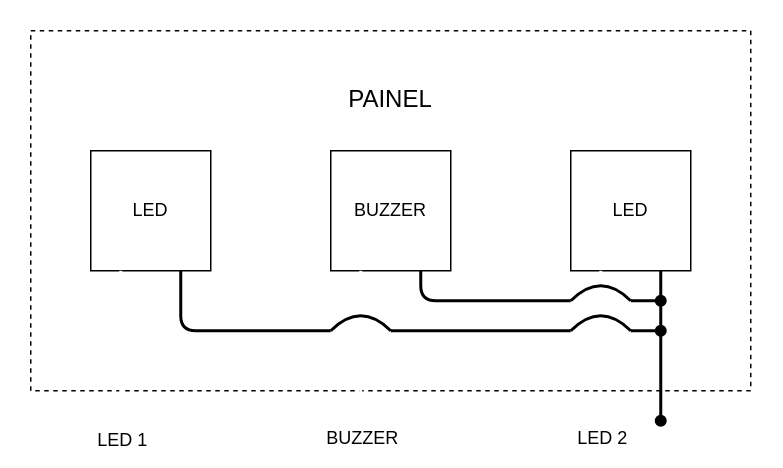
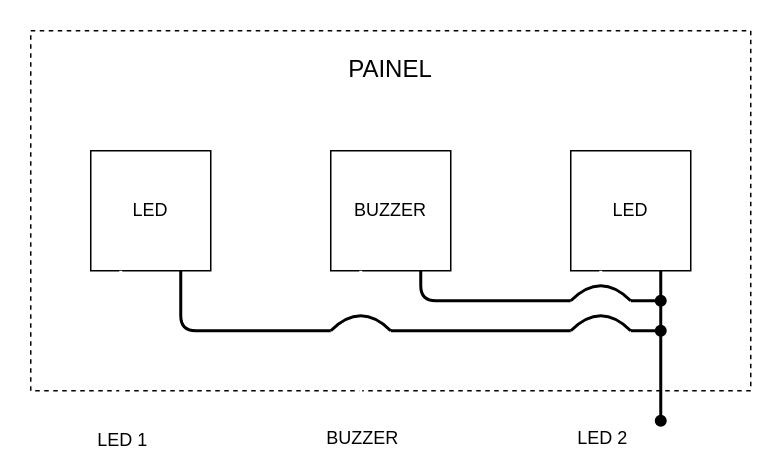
(391, 98) -> (391, 68)
